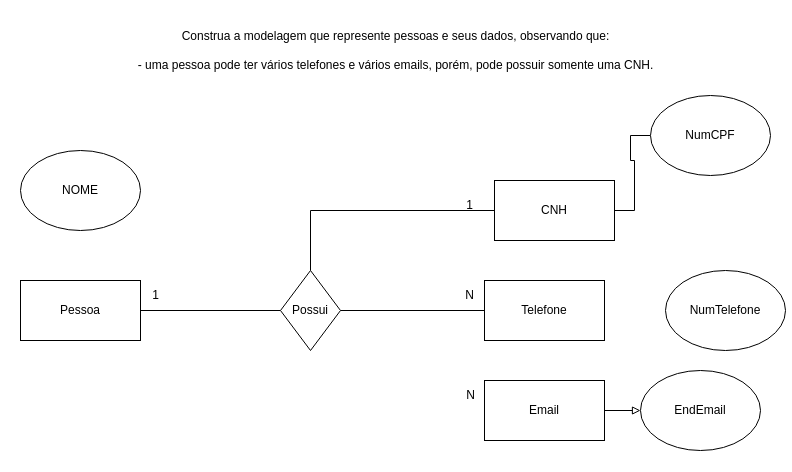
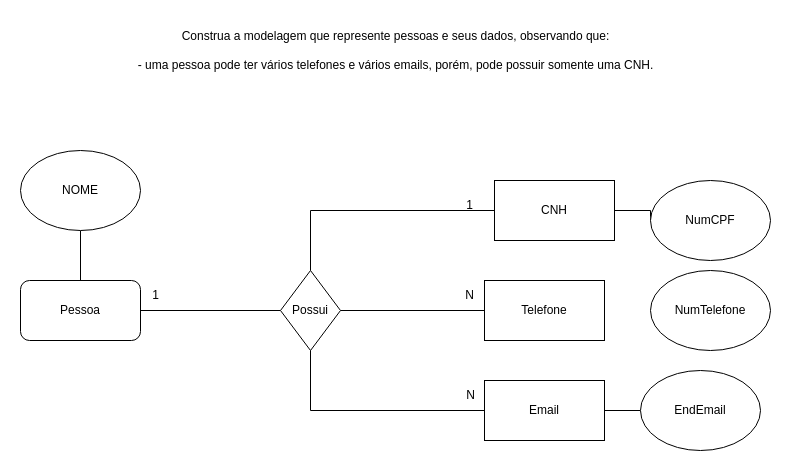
(711, 136) -> (711, 221)
none -> (81, 256)
(81, 311) -> (81, 311)
(726, 311) -> (711, 311)
none -> (368, 411)
(631, 411) -> (634, 411)
